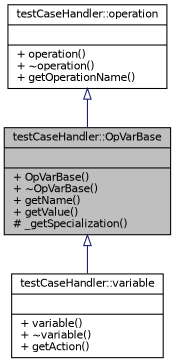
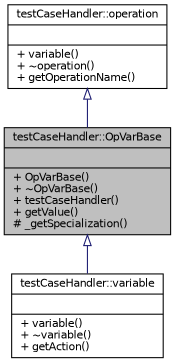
(51, 55) -> (48, 55)
(47, 201) -> (66, 201)
